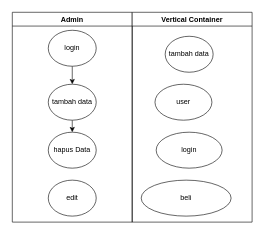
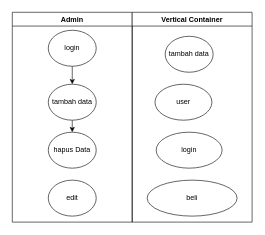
(186, 198) -> (192, 198)
